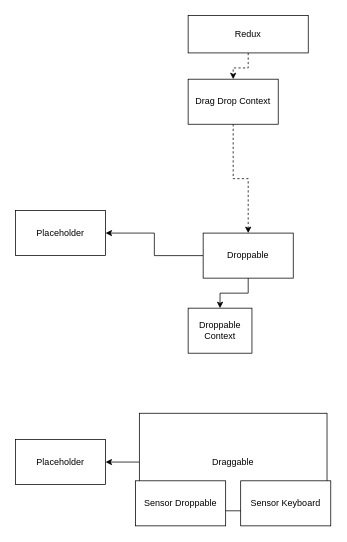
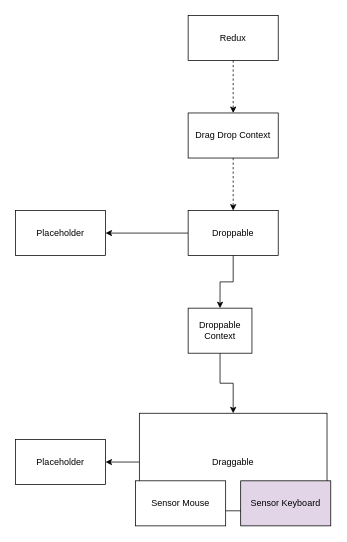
(248, 34) -> (233, 38)
(233, 102) -> (233, 135)
(248, 255) -> (233, 233)
none -> (233, 387)
(180, 503) -> (180, 503)
(285, 503) -> (285, 503)
